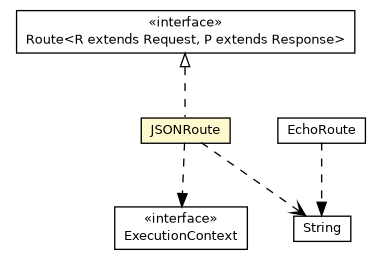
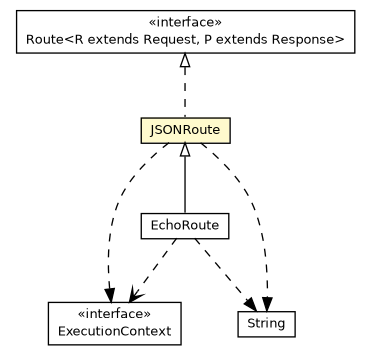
(248, 175) -> (255, 211)
none -> (185, 185)
none -> (157, 265)
